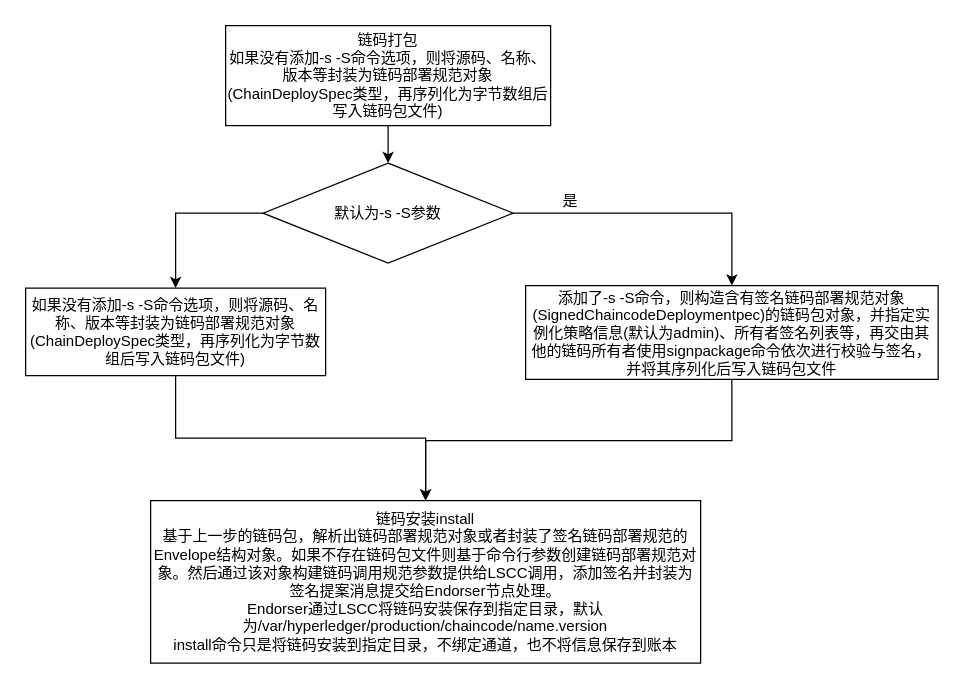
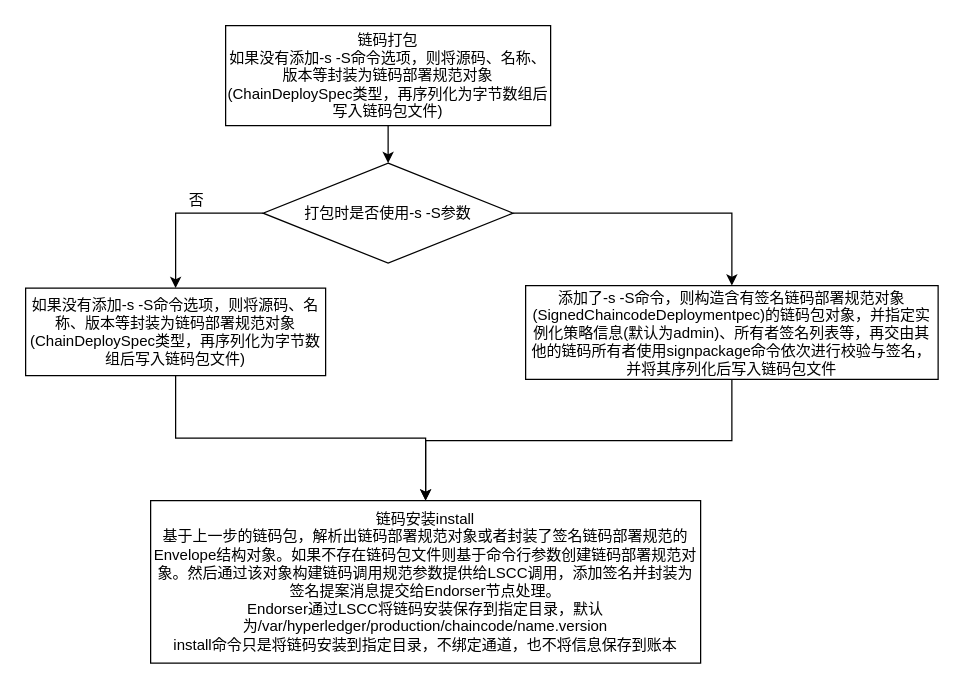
none -> (206, 201)
(579, 202) -> none
(388, 213) -> (388, 213)
